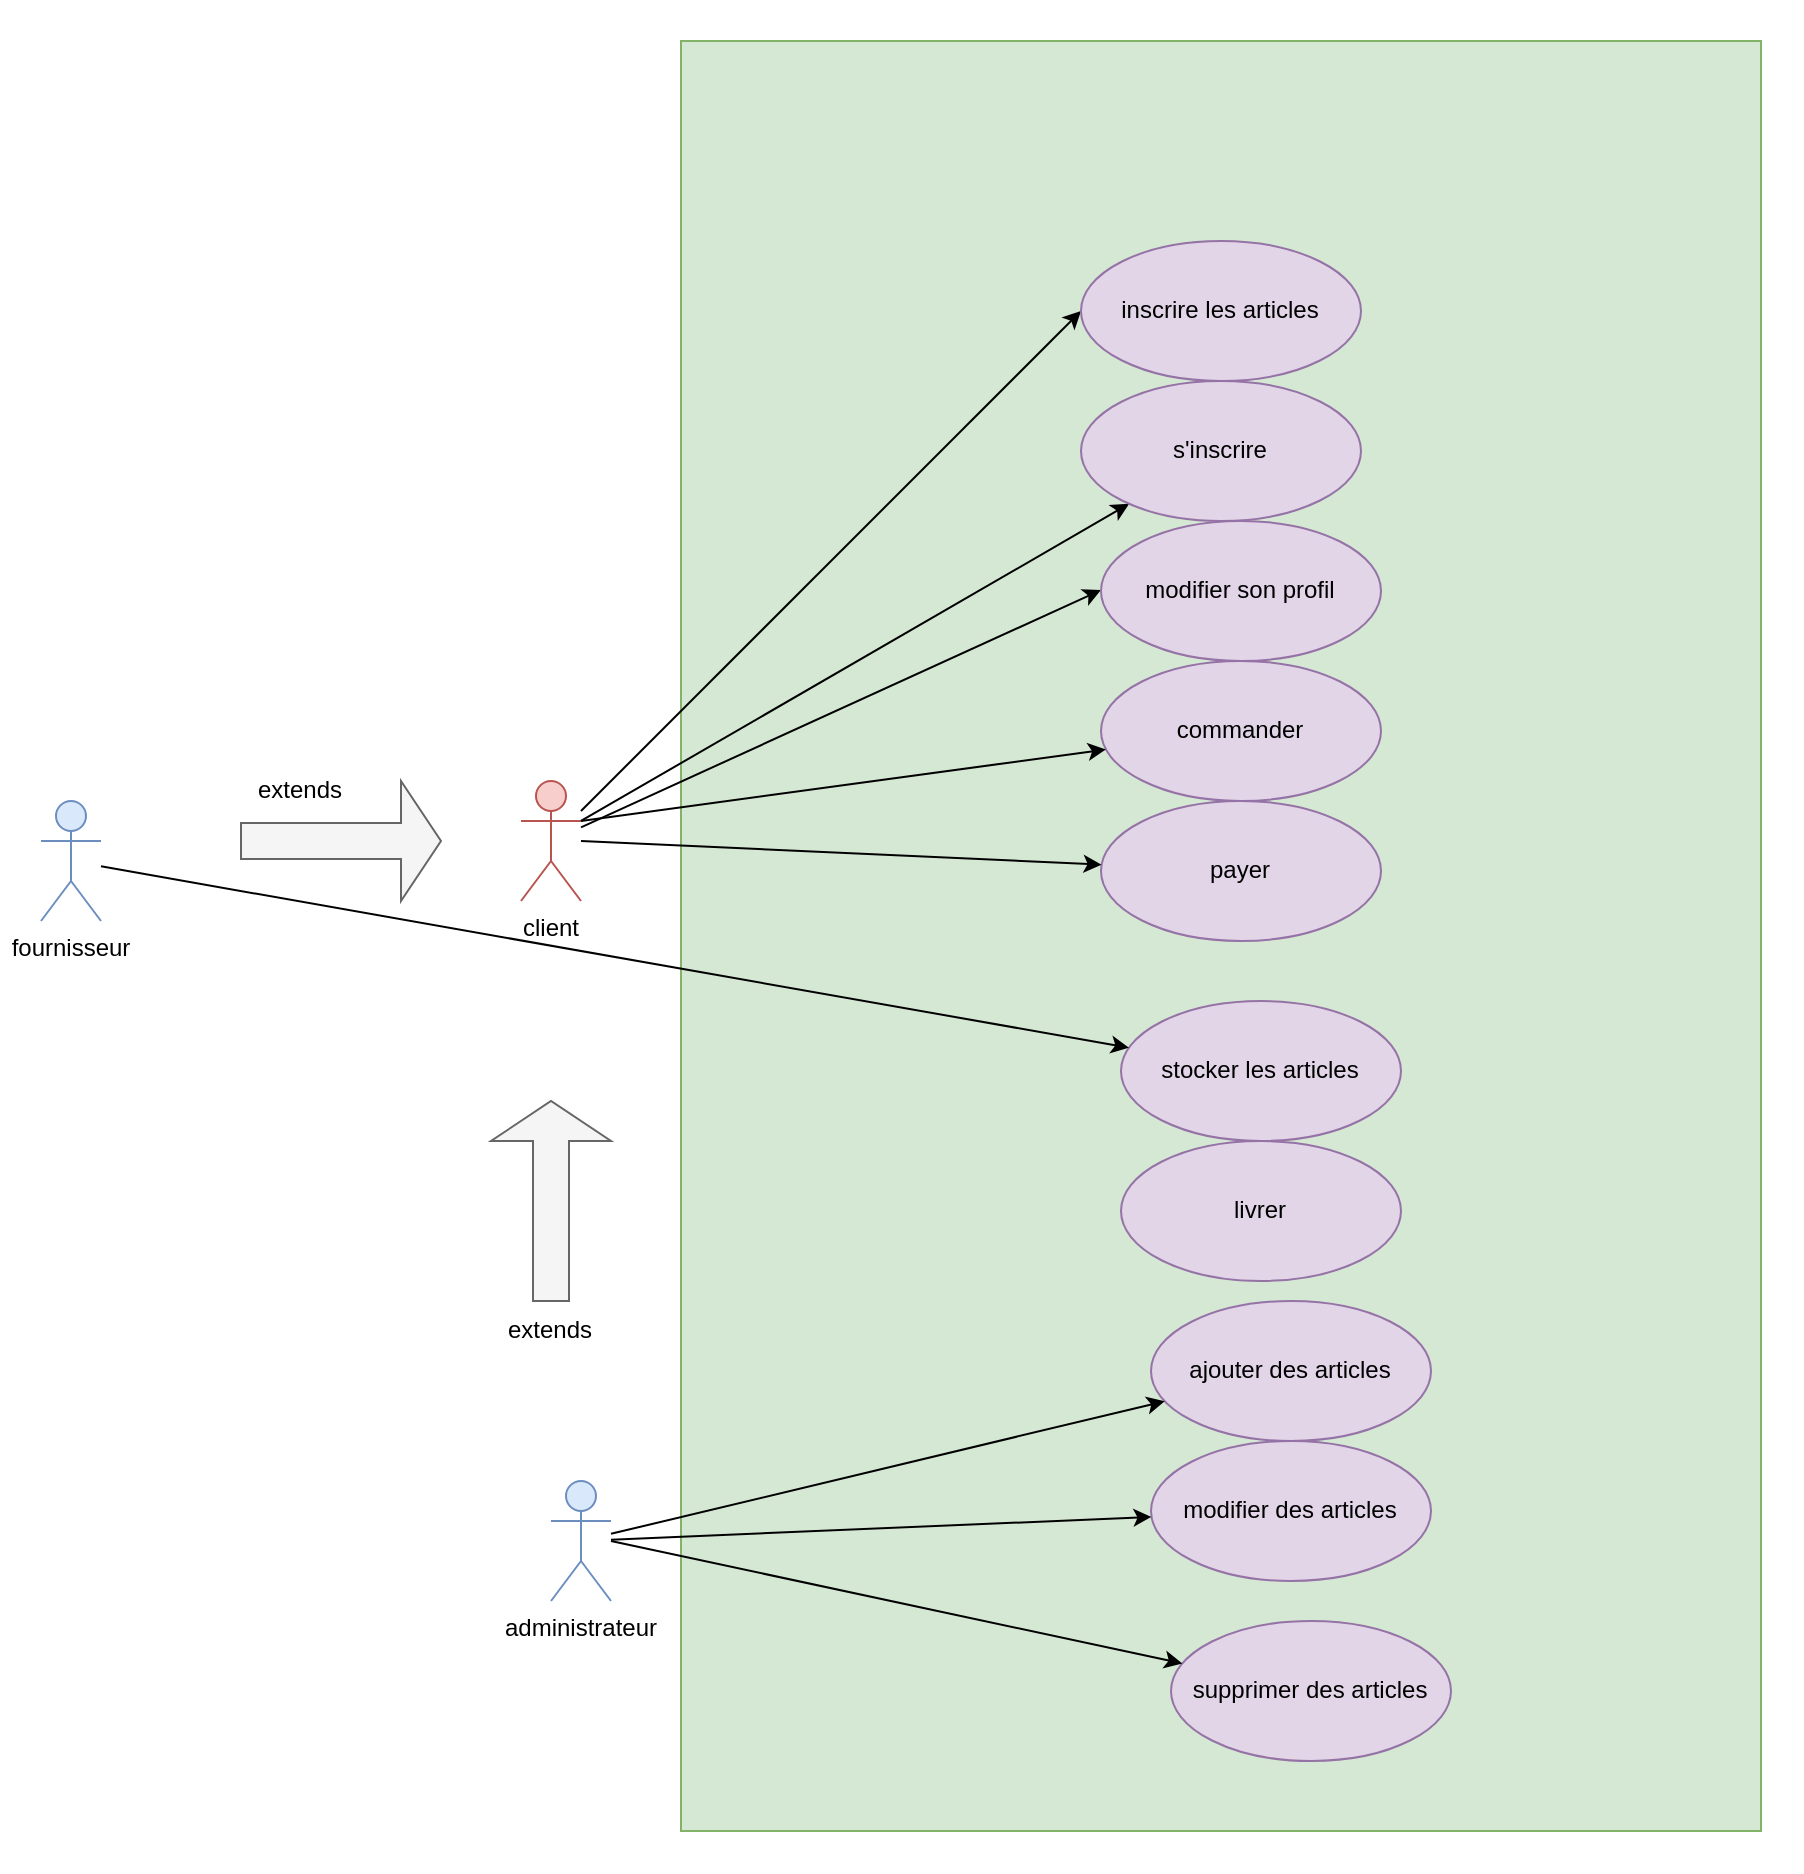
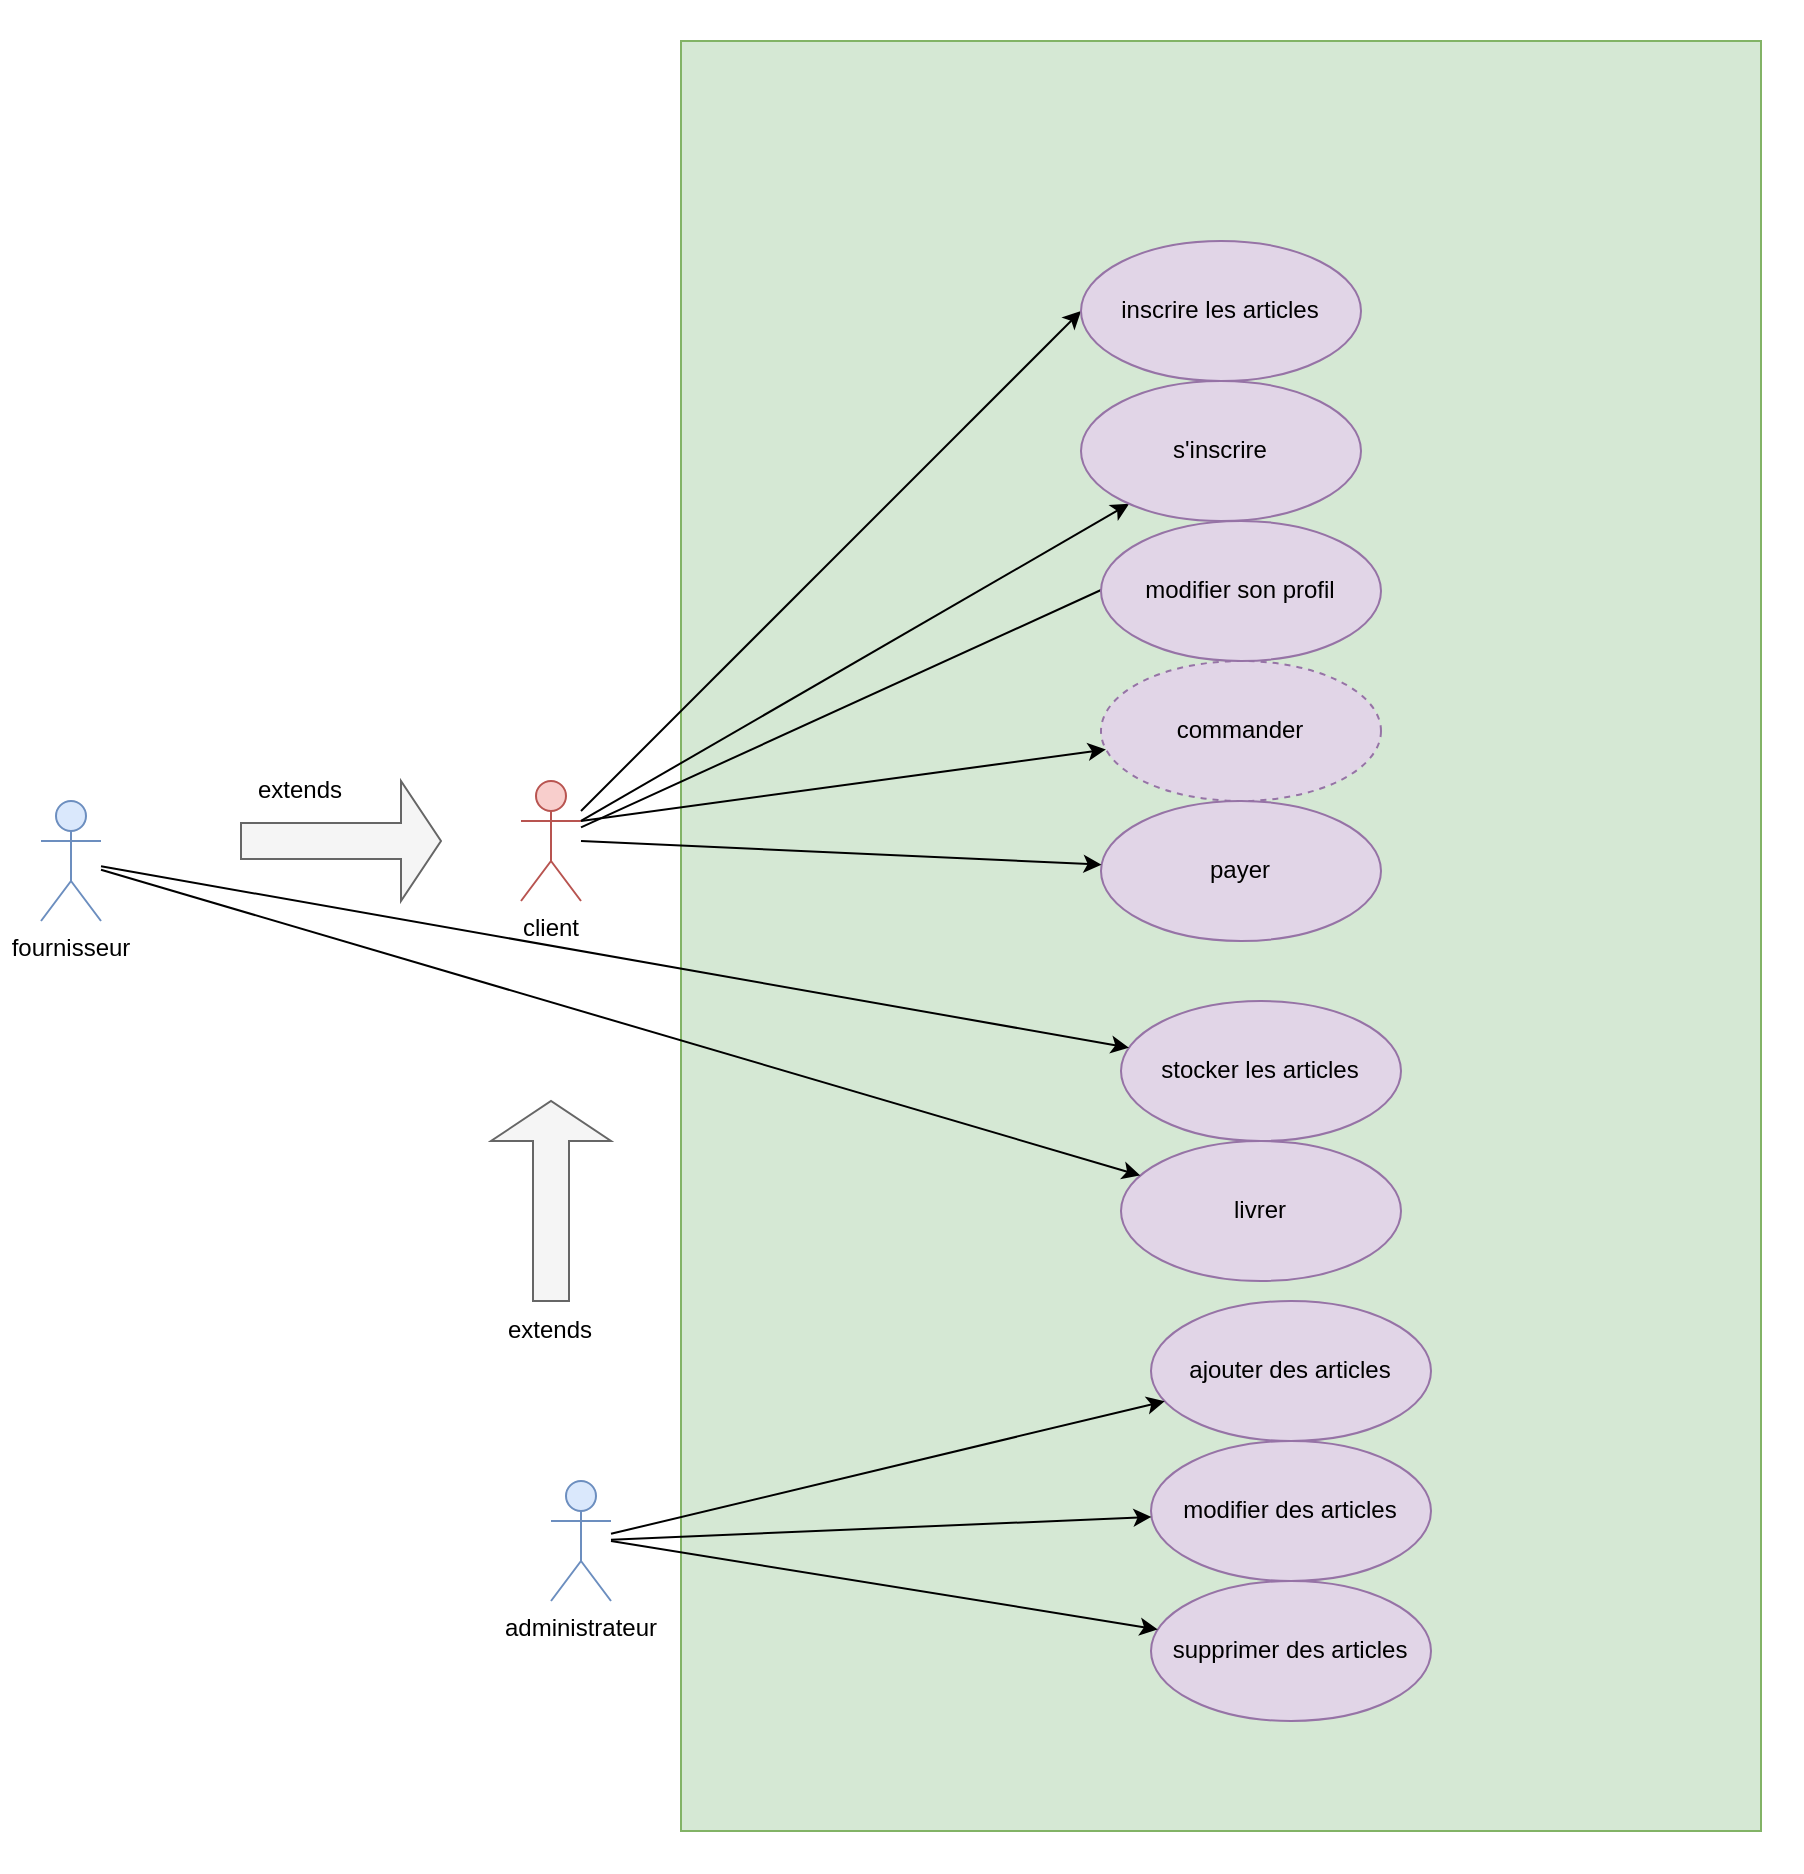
(1088, 596) -> (1093, 594)
(1241, 731) -> (1241, 731)
none -> (615, 1021)
(1311, 1691) -> (1291, 1651)
